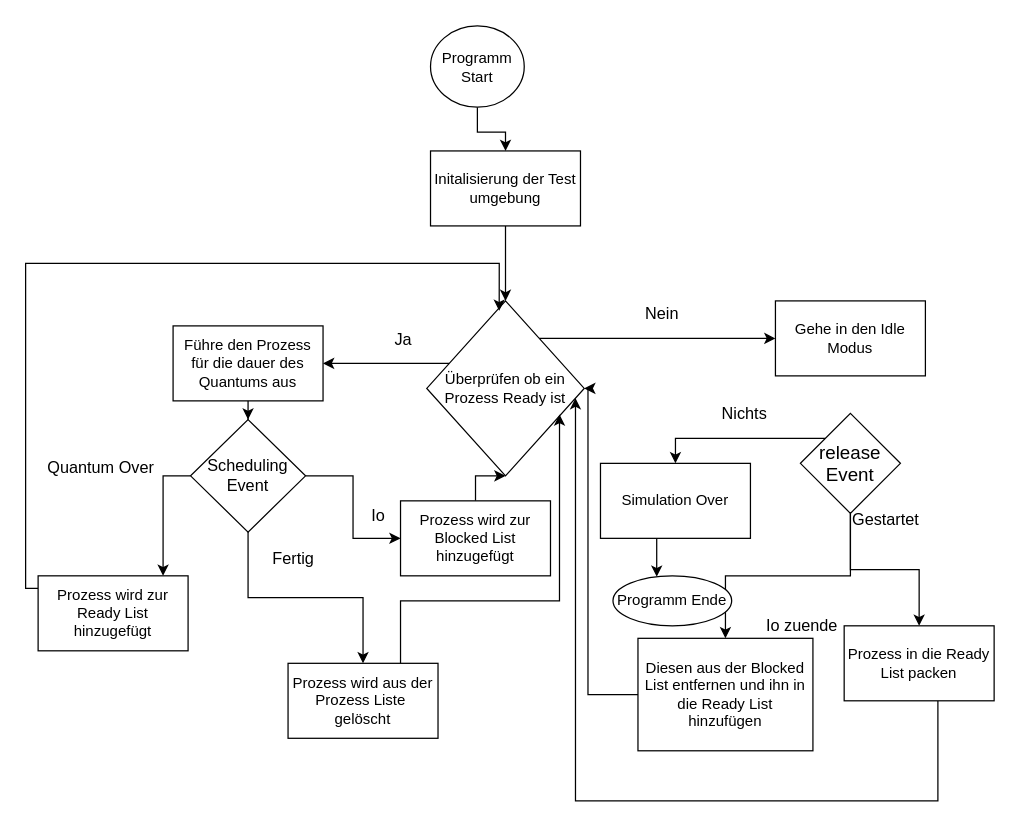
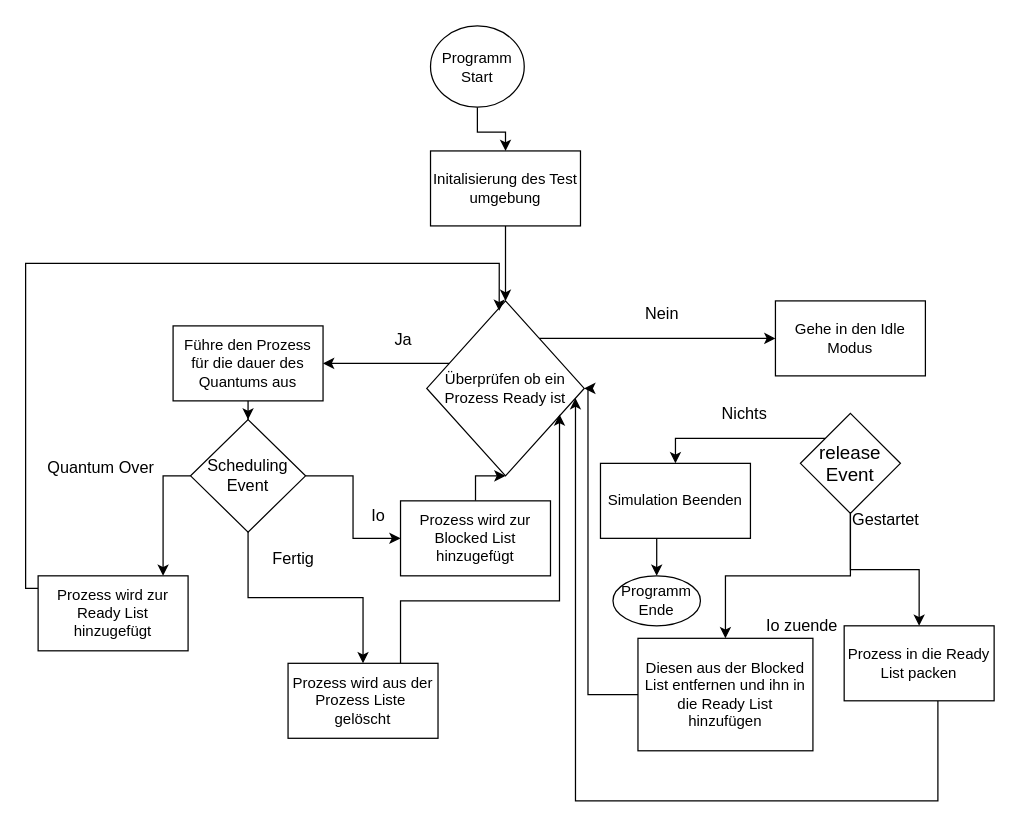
(506, 188) -> (506, 188)
(676, 501) -> (676, 501)
(673, 601) -> (657, 601)
